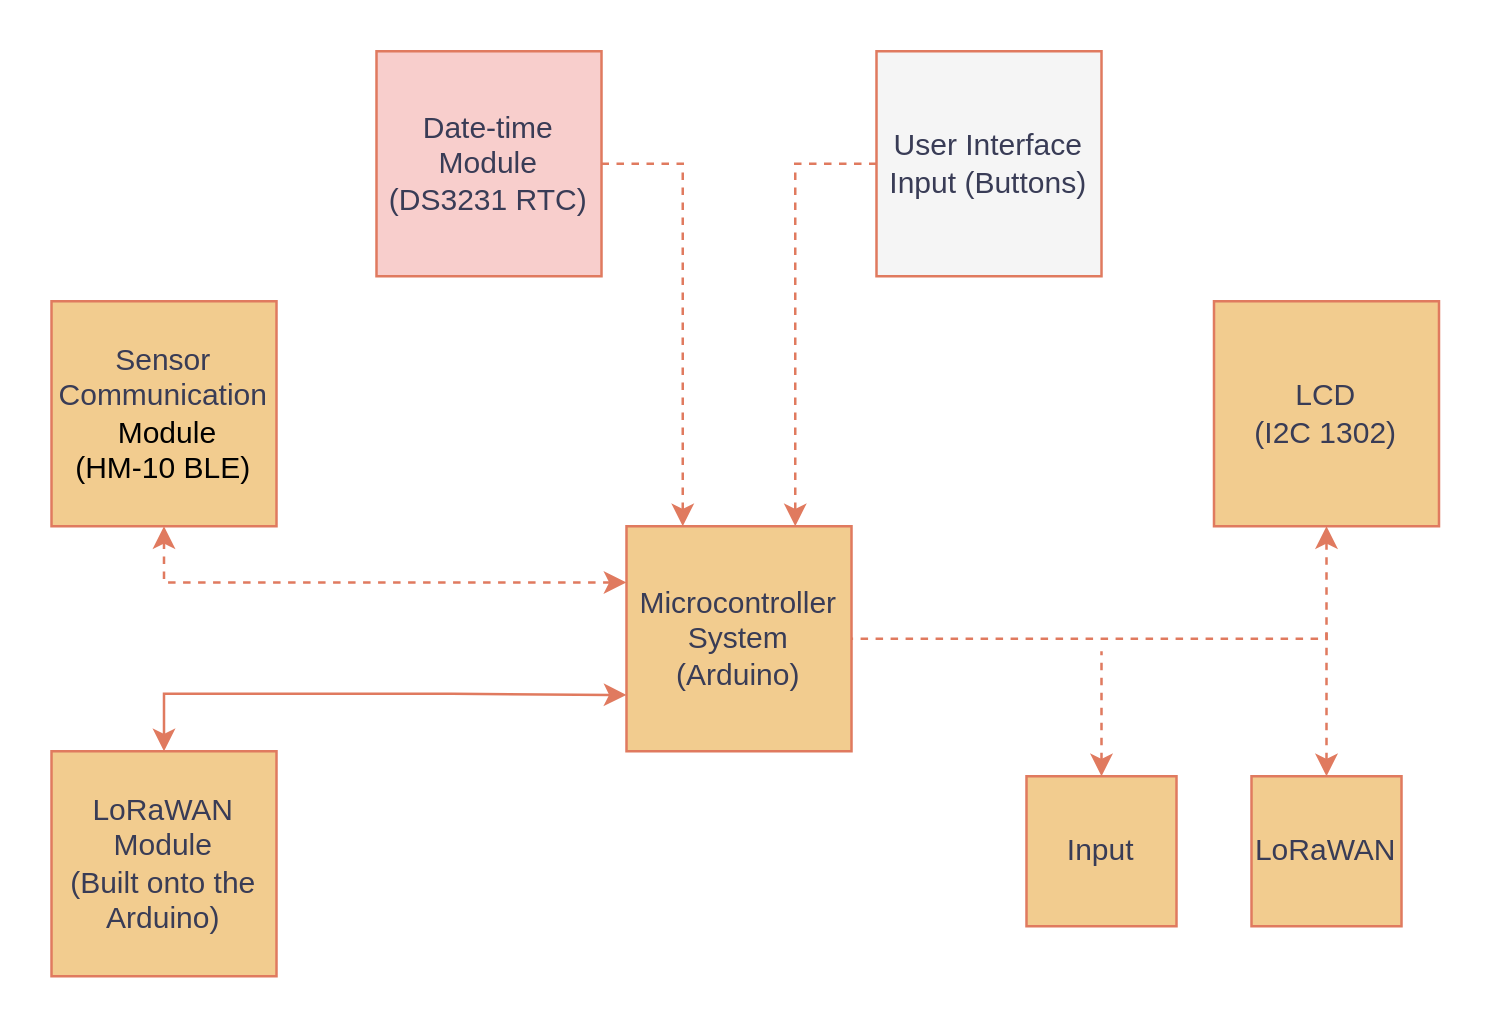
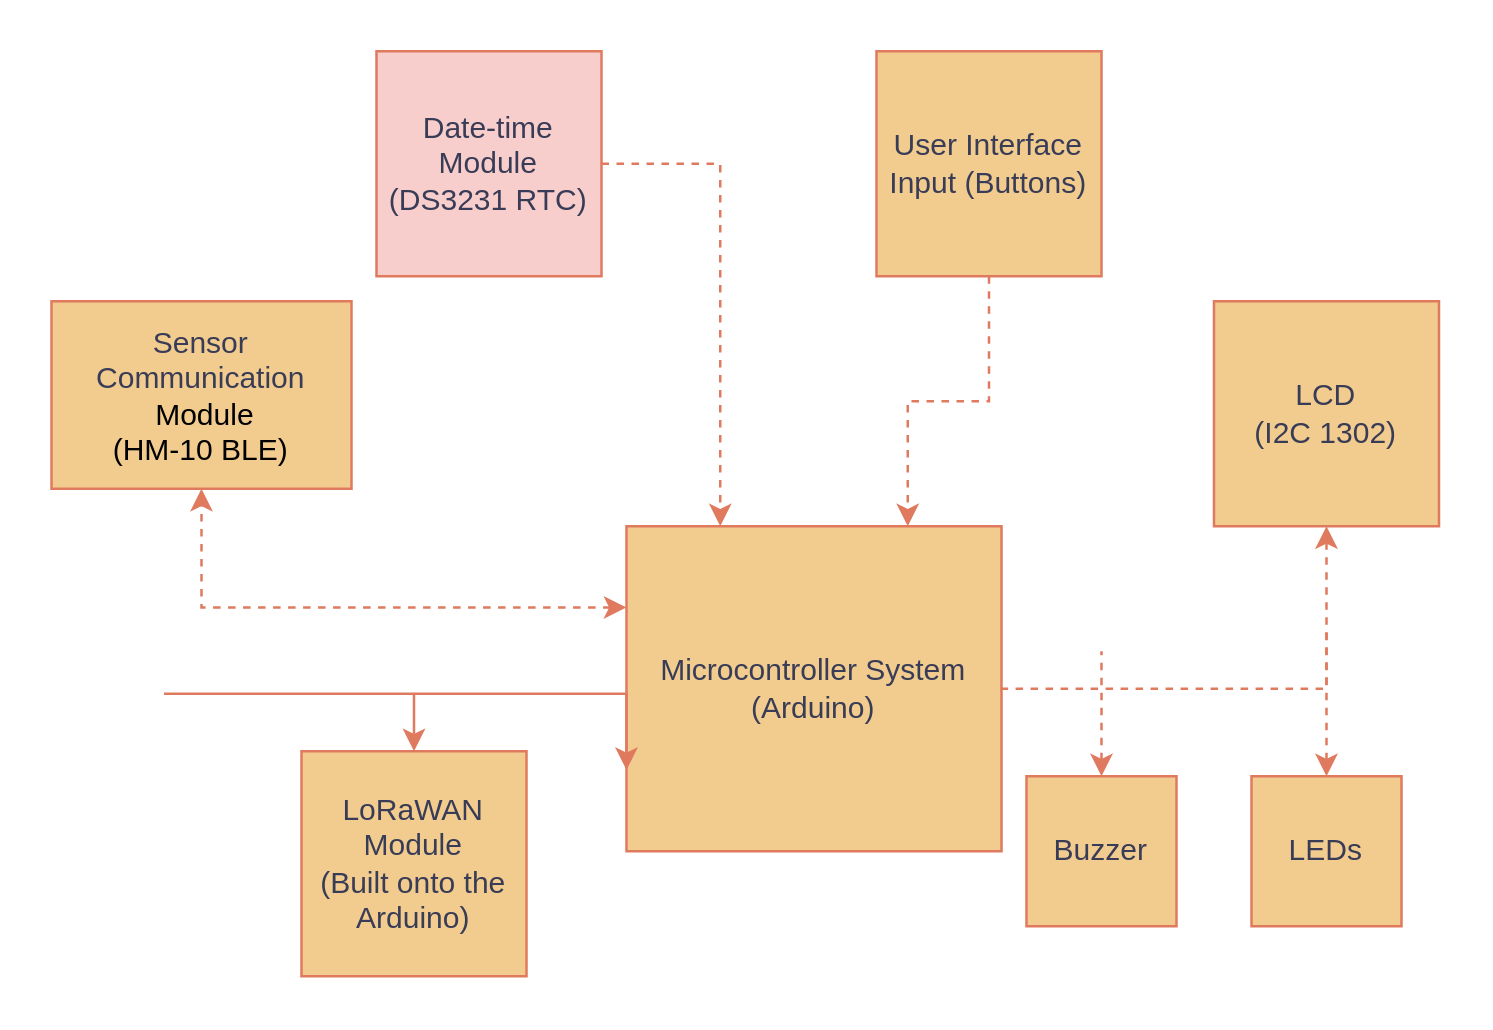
(989, 164) -> (989, 164)
(164, 414) -> (201, 395)
(739, 639) -> (814, 689)
(1101, 851) -> (1101, 851)
(1326, 851) -> (1326, 851)
(164, 864) -> (414, 864)
